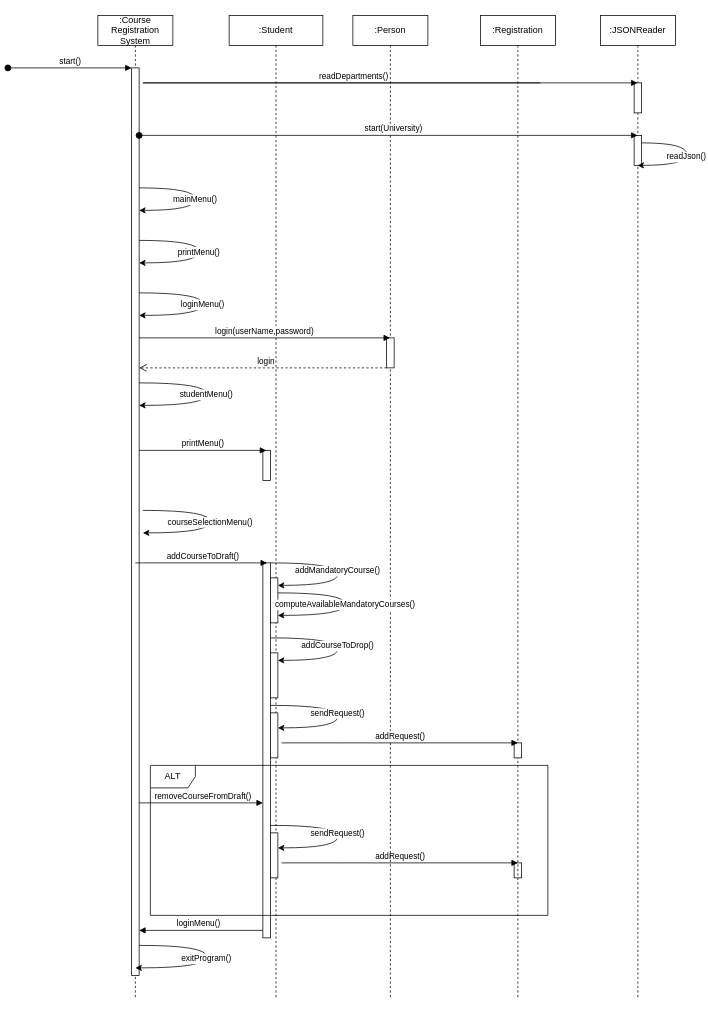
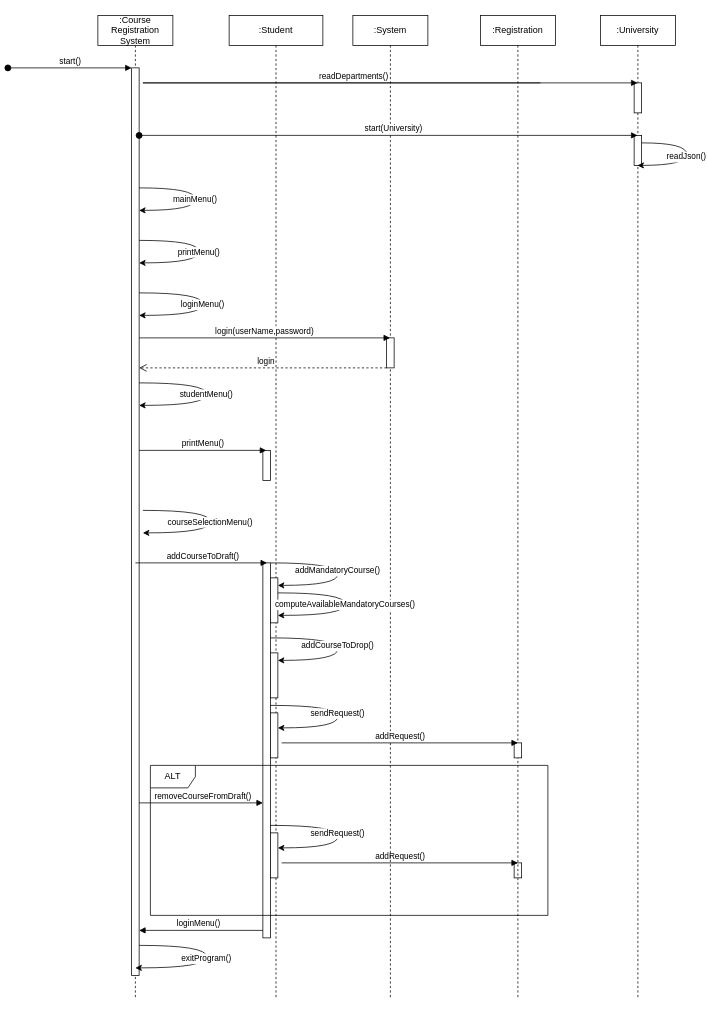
(390, 30) -> (390, 30)
(638, 30) -> (638, 30)
